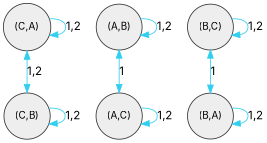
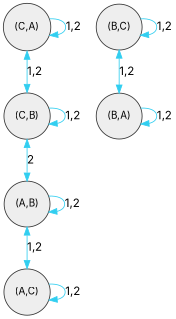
(122, 72) -> (35, 248)
(213, 72) -> (127, 72)
none -> (27, 160)
